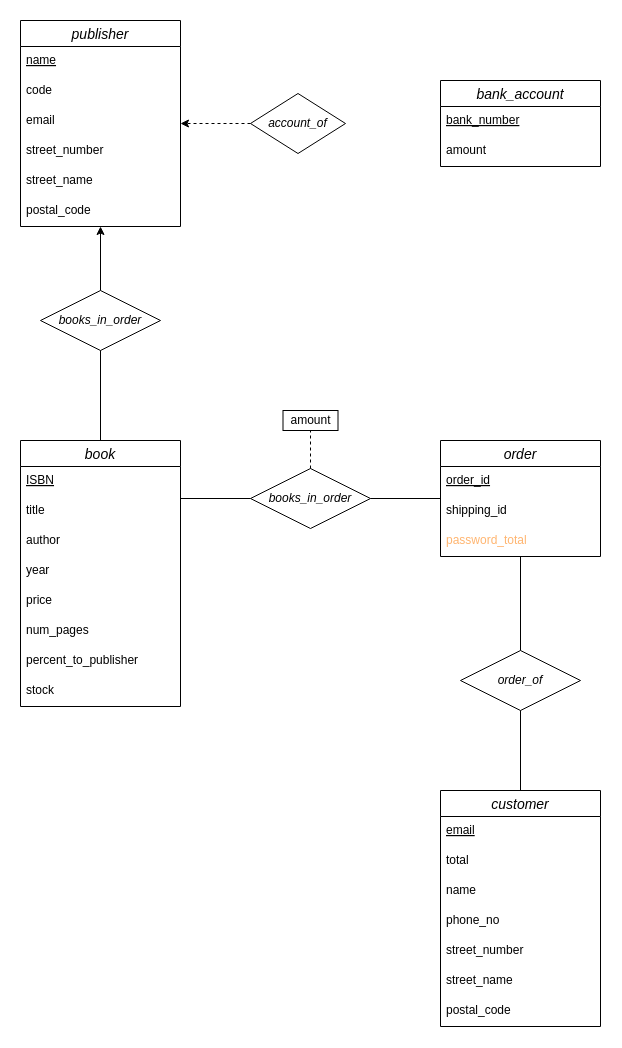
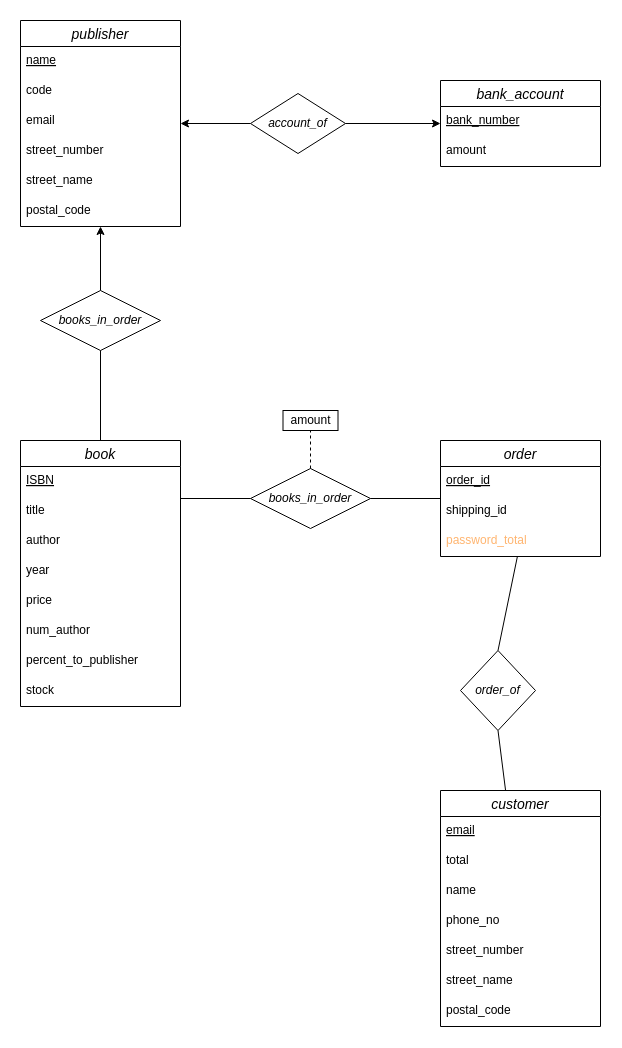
(219, 124) -> (219, 124)
none -> (390, 124)
(56, 630) -> (60, 630)
(521, 681) -> (498, 691)
